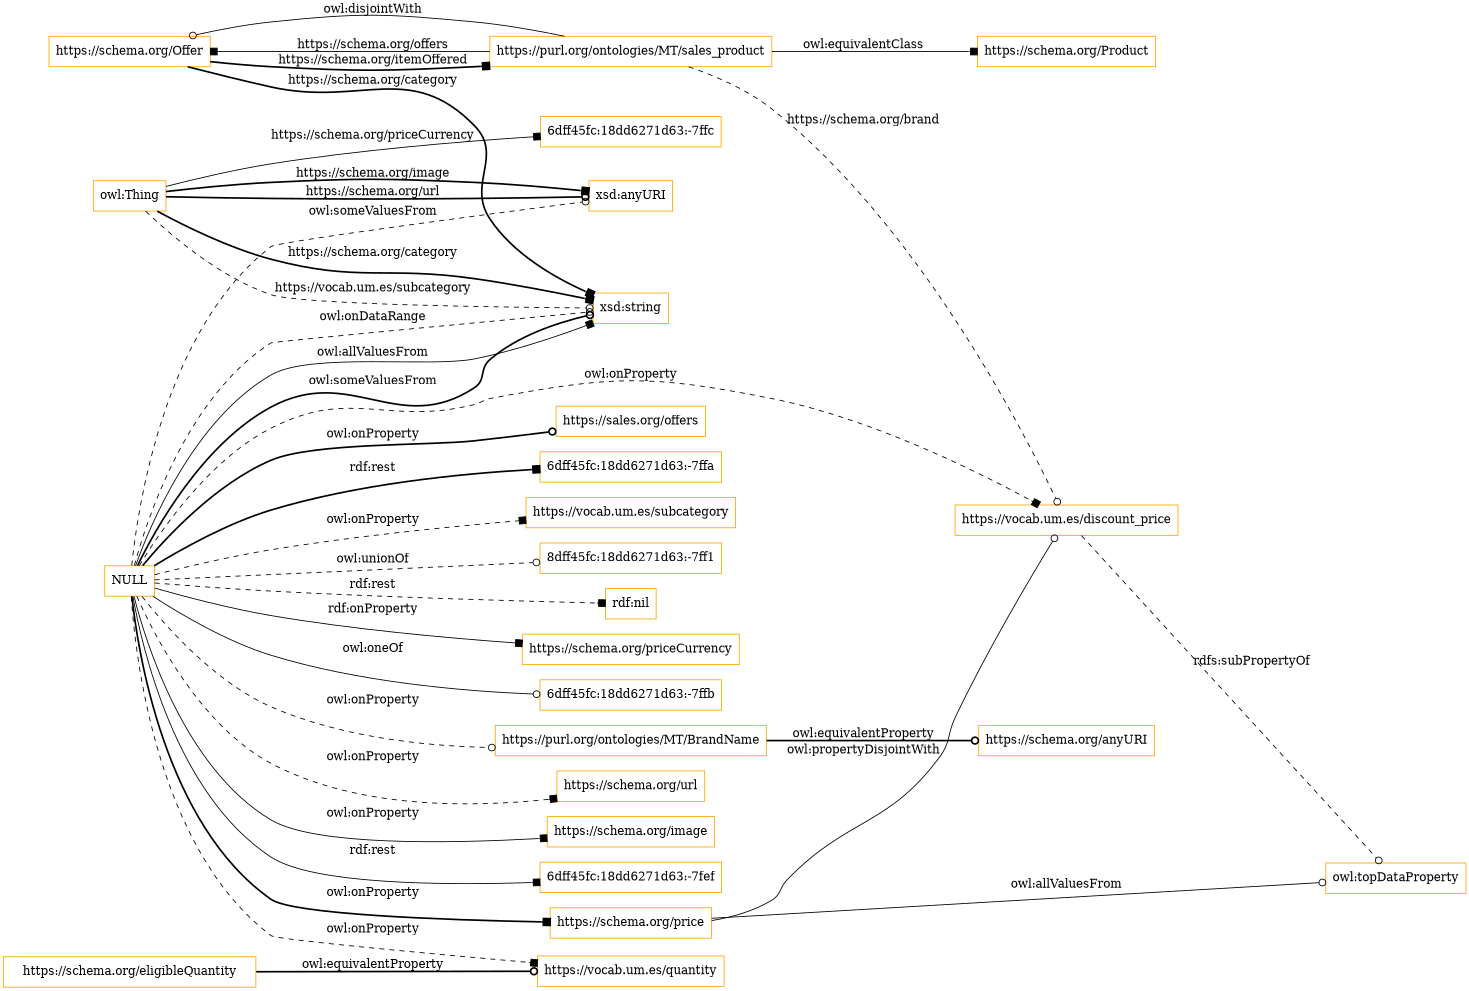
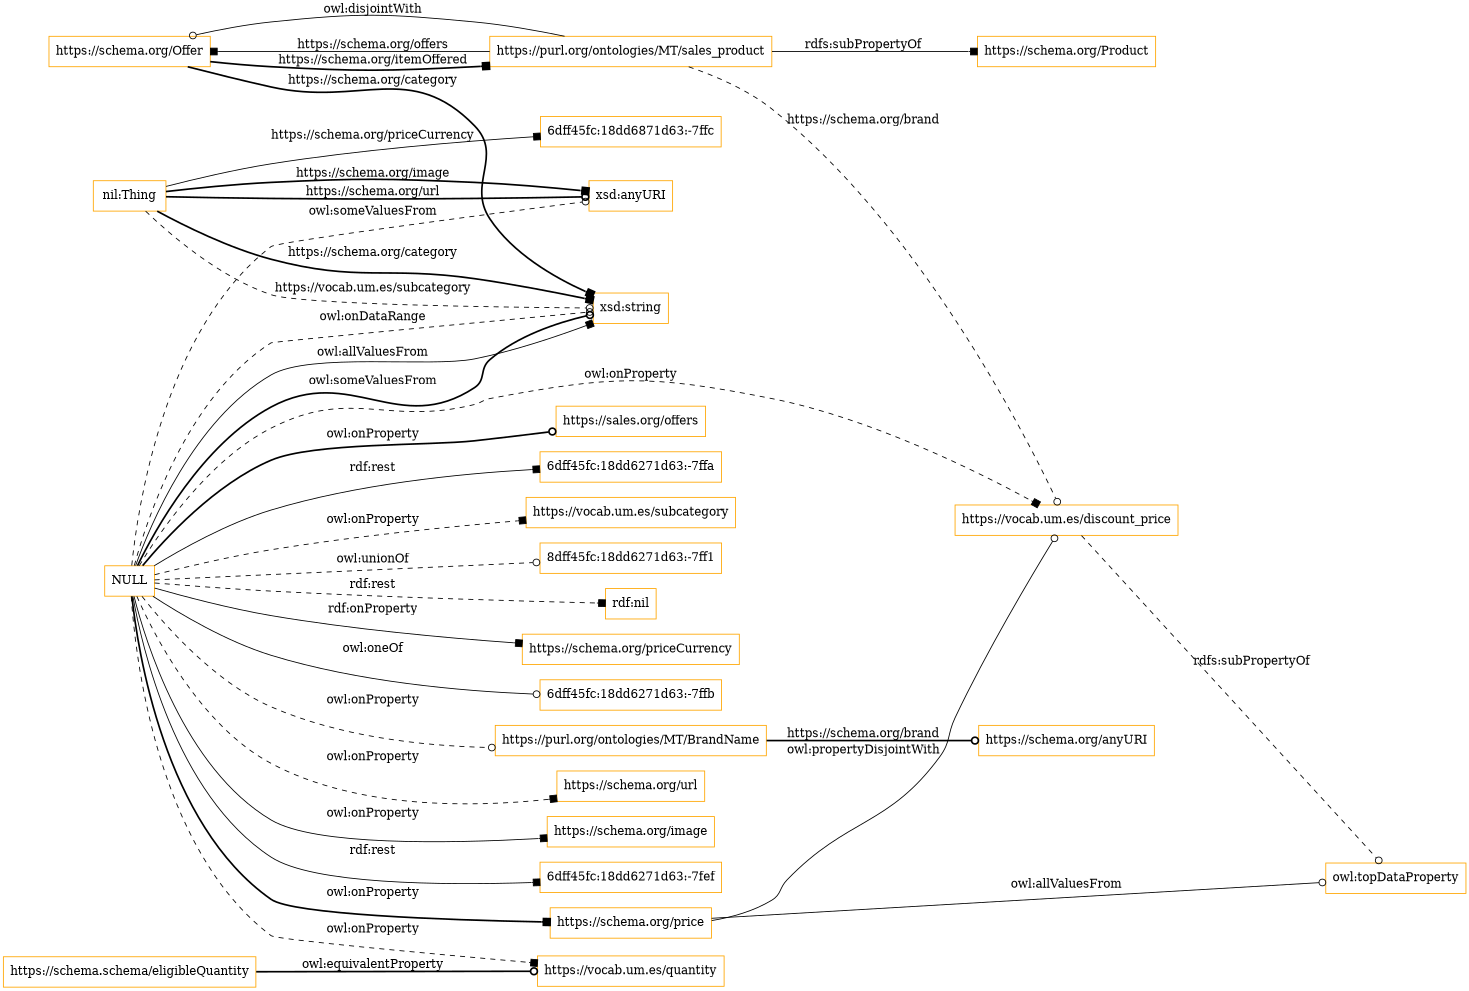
(863, 45) -> (863, 45)
(631, 132) -> (631, 132)
(130, 196) -> (130, 196)
(336, 494) -> (336, 494)
(863, 734) -> (863, 734)
(130, 972) -> (130, 972)
